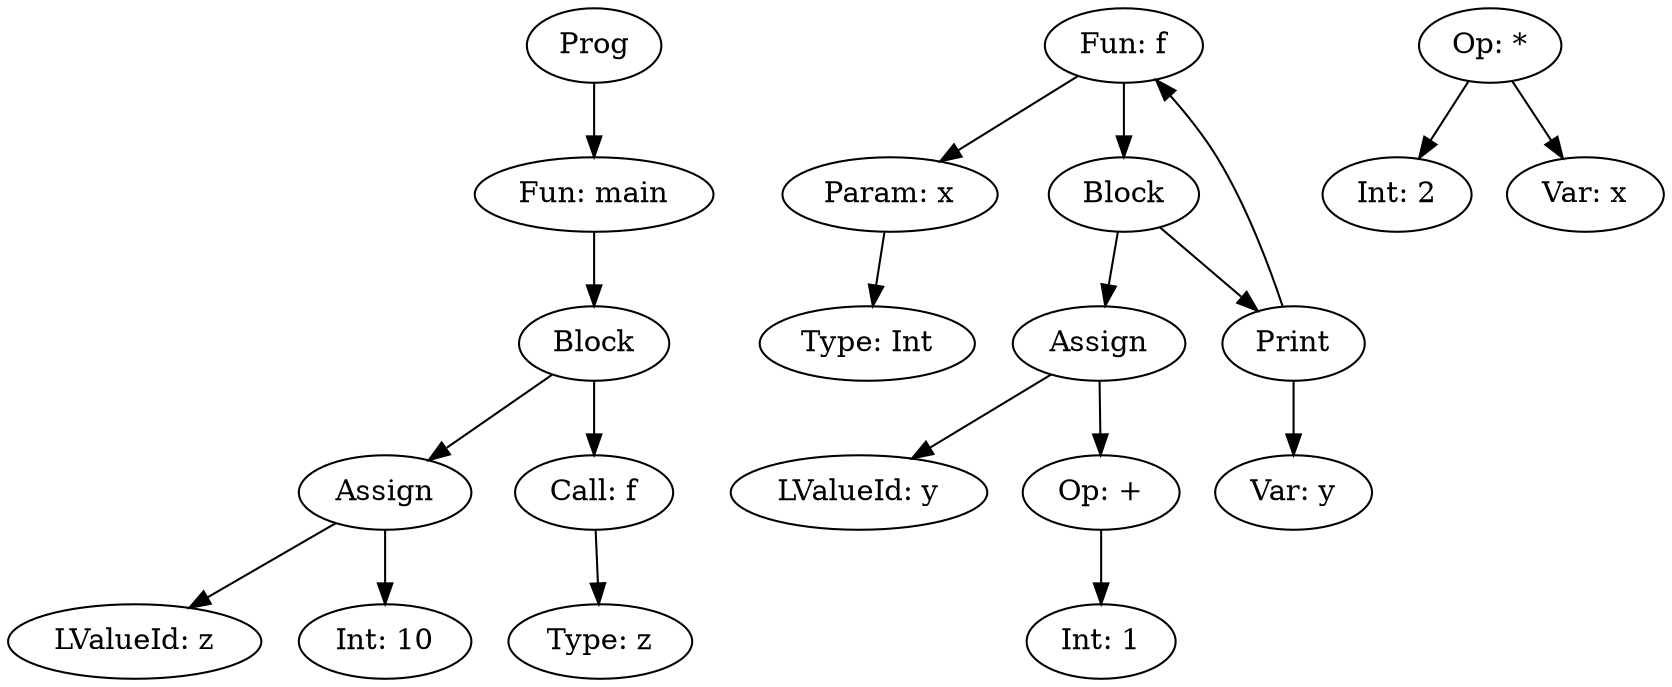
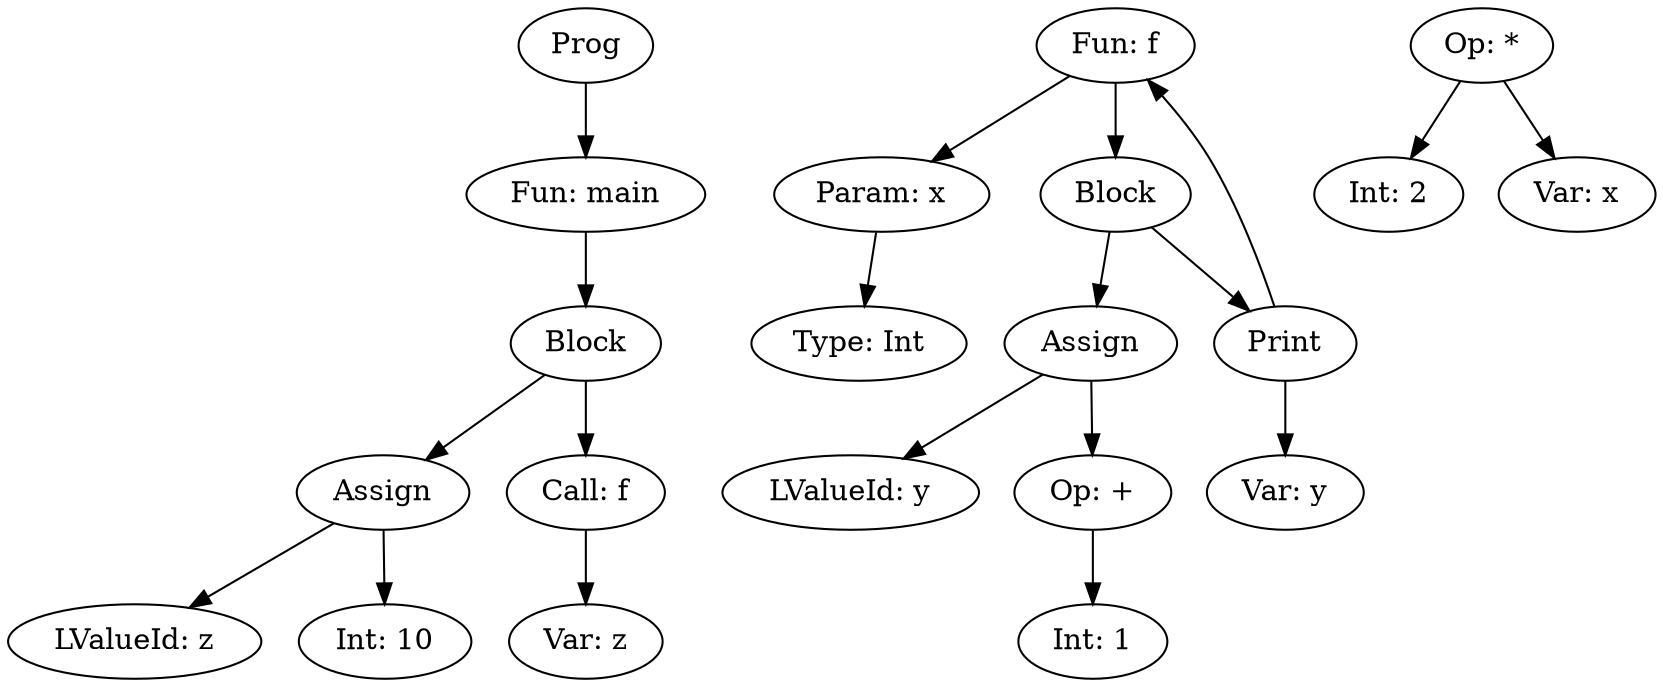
(600, 642) -> (586, 642)
